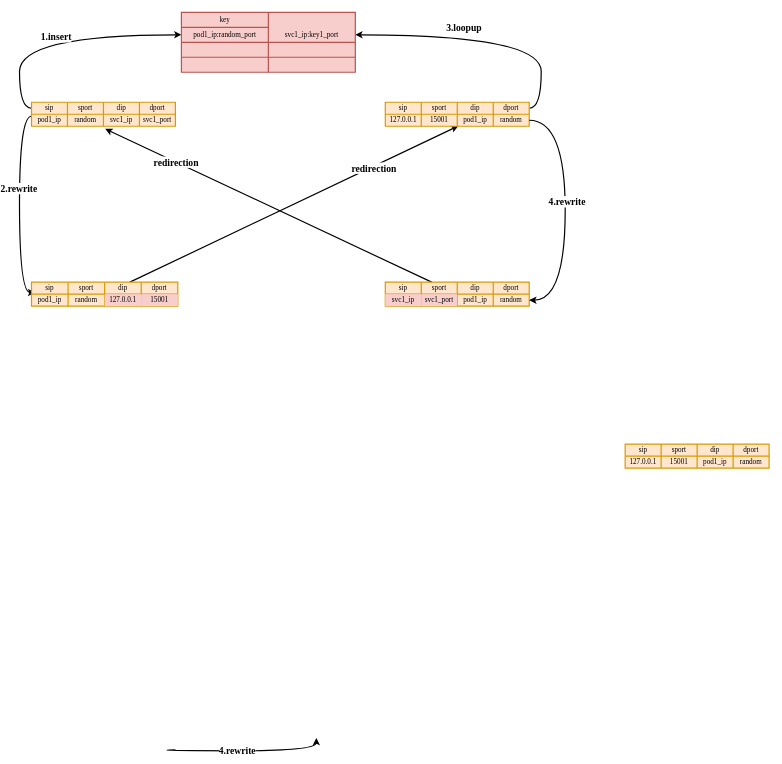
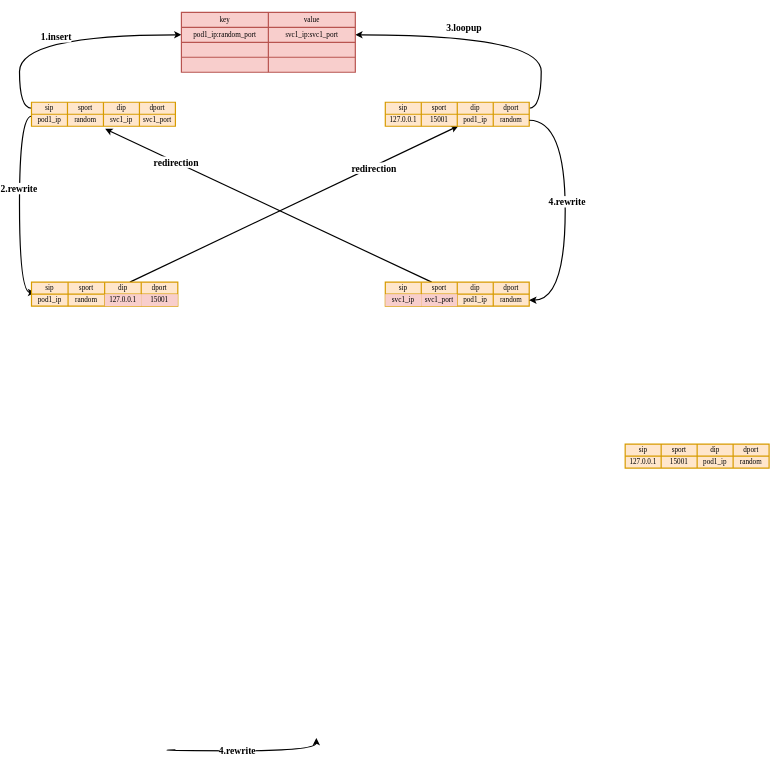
none -> (312, 20)
(312, 35) -> (312, 35)
